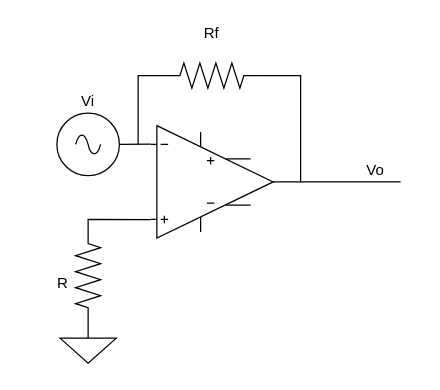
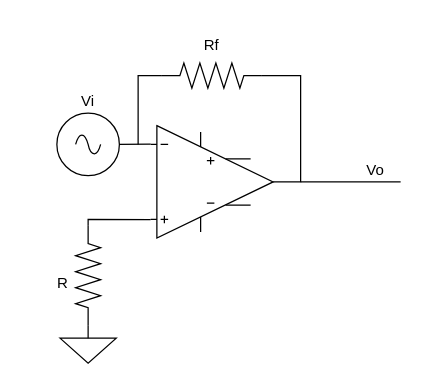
(212, 32) -> (212, 44)
